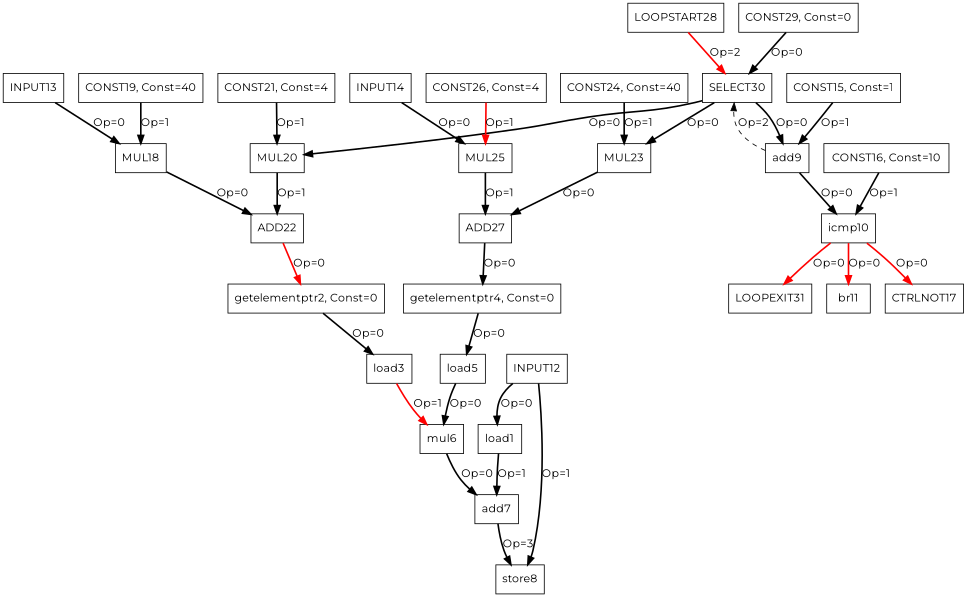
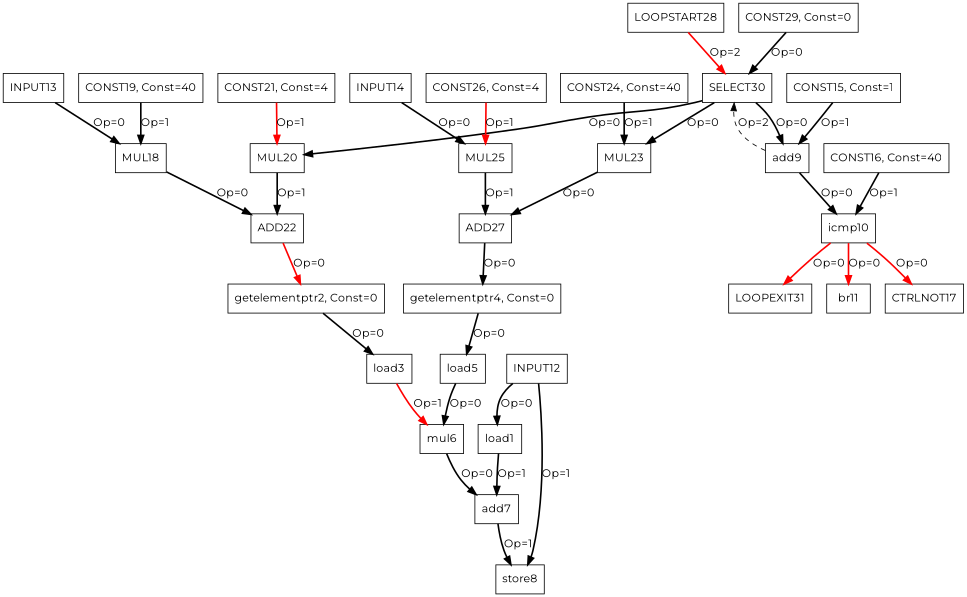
(277, 119) -> (277, 119)
(886, 158) -> (886, 158)
(518, 544) -> (518, 544)
